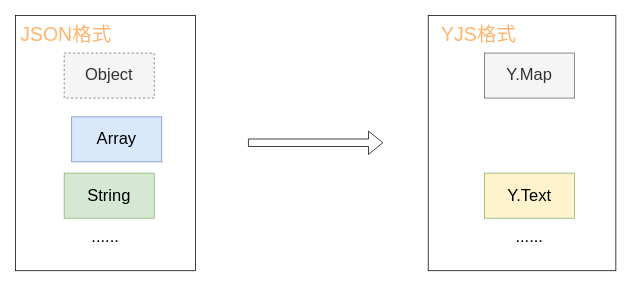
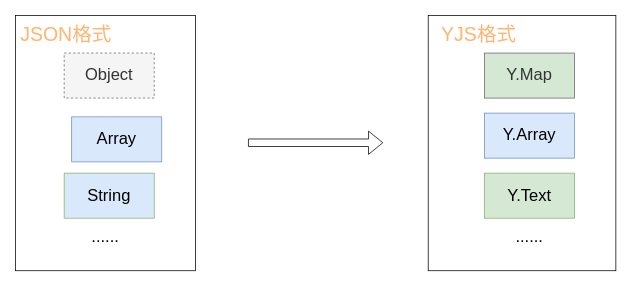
(529, 75) -> (529, 75)
none -> (529, 135)
(109, 195) -> (109, 195)
(529, 195) -> (529, 195)
